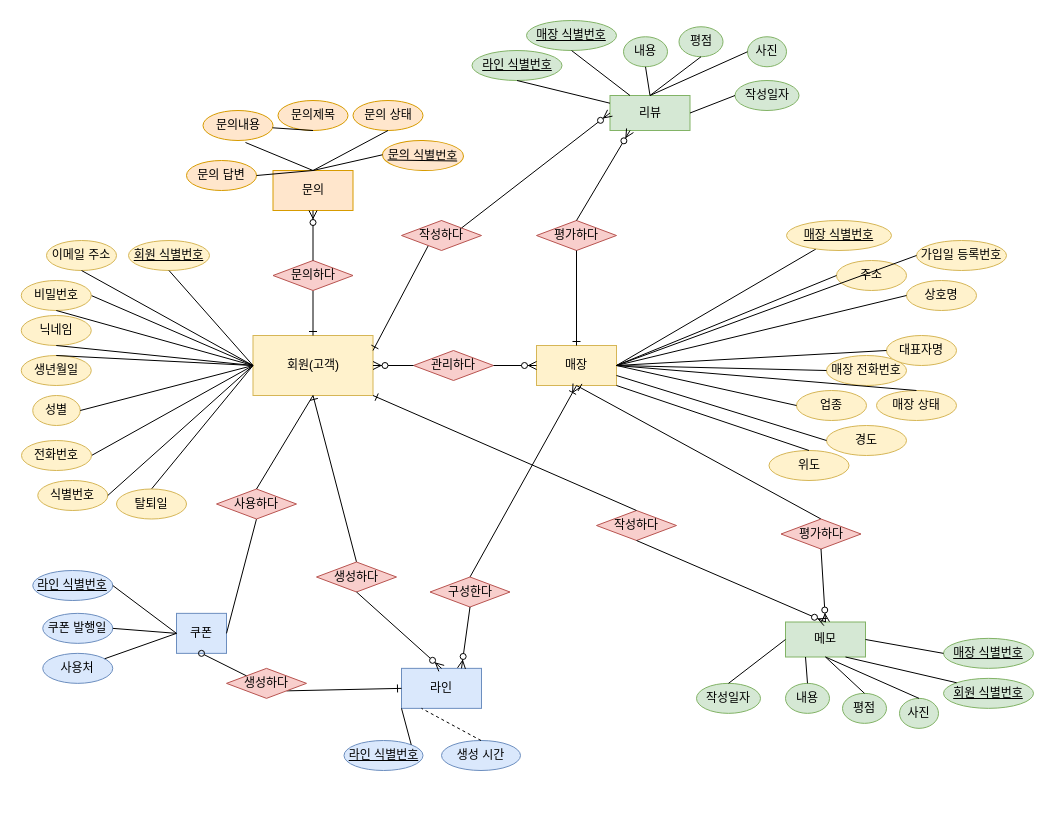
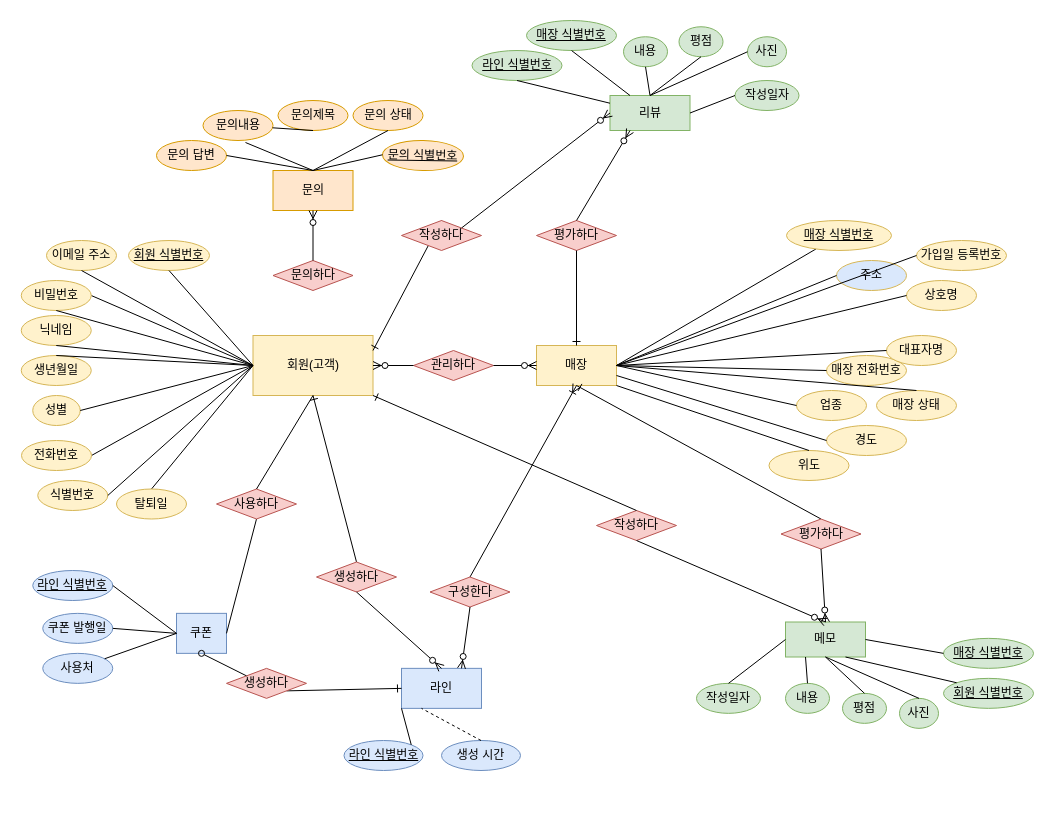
(222, 176) -> (192, 156)
(872, 276) -> (872, 276)
(313, 314) -> none
